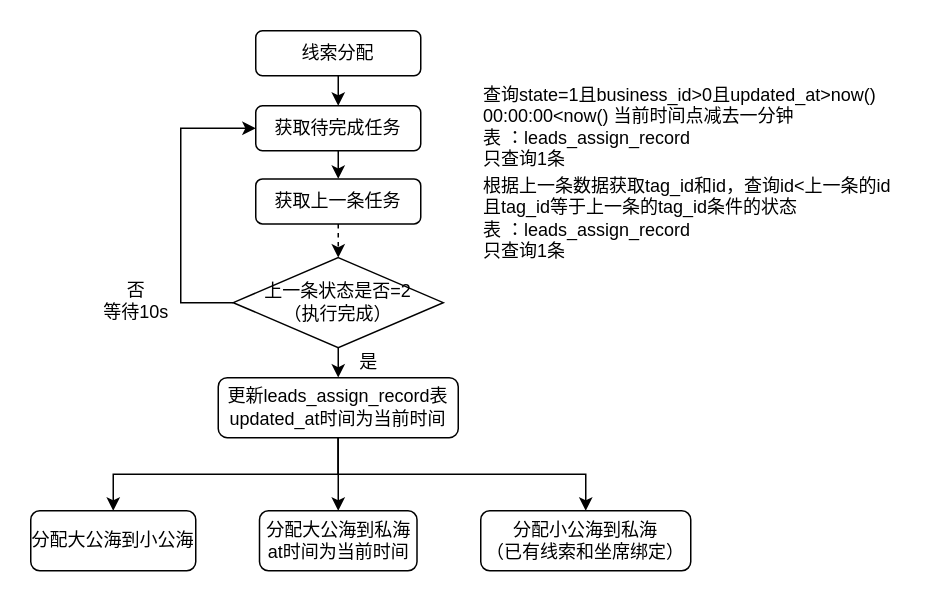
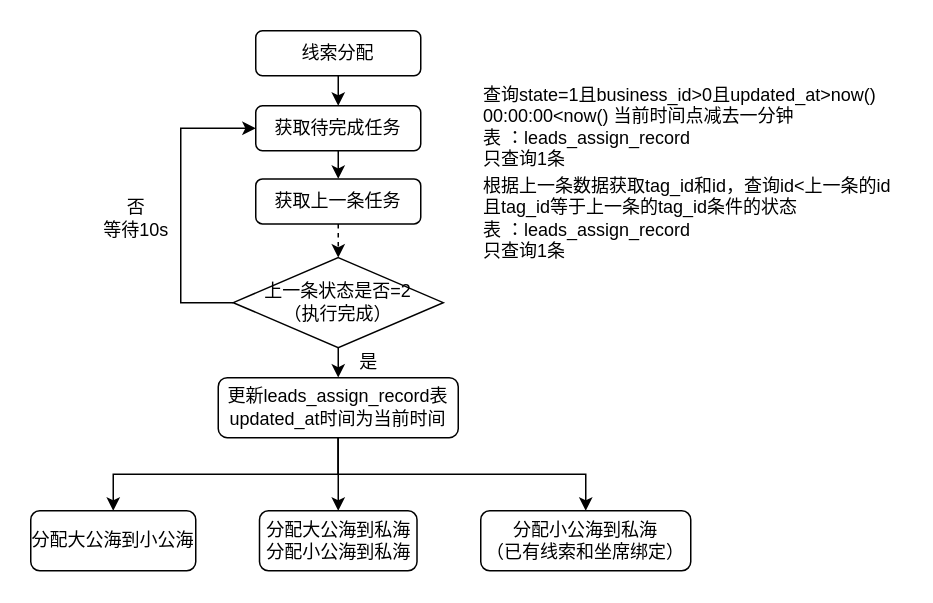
(136, 301) -> (136, 218)
(339, 541) -> (339, 541)
